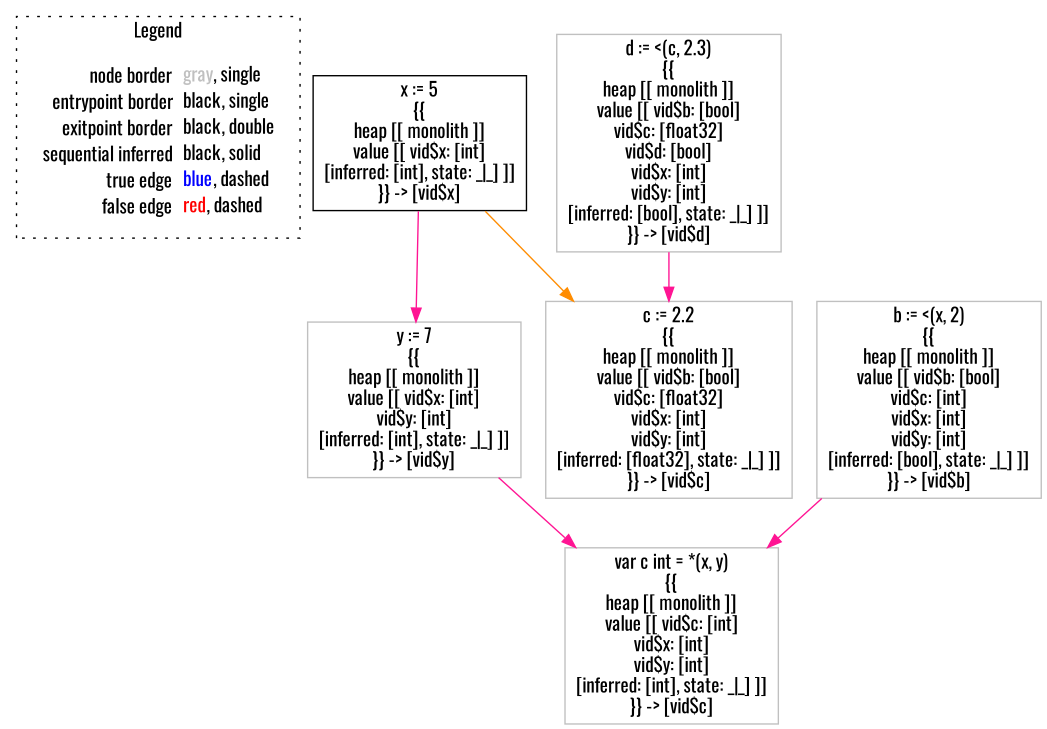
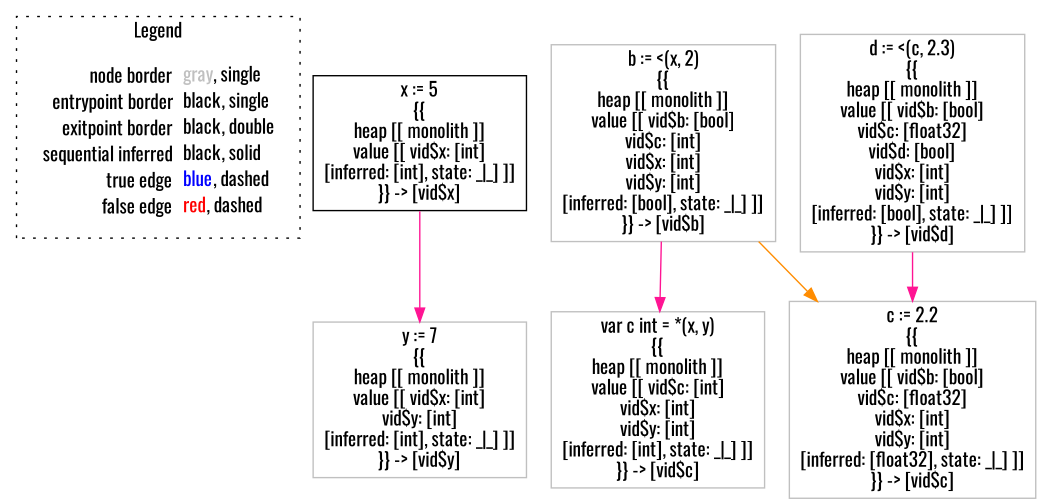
(524, 251) -> (783, 266)
(532, 508) -> none
